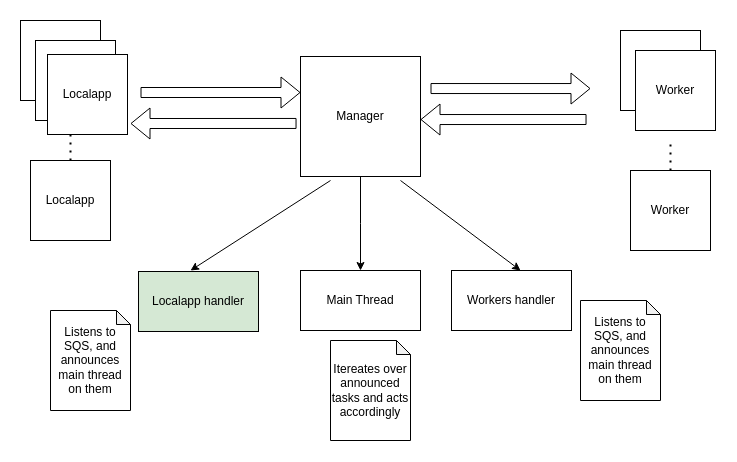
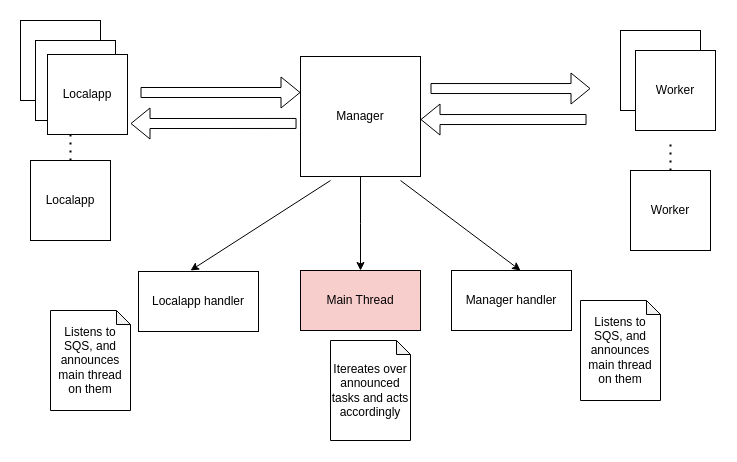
(361, 301) -> (361, 301)
(512, 301) -> (512, 301)
(199, 302) -> (199, 302)
